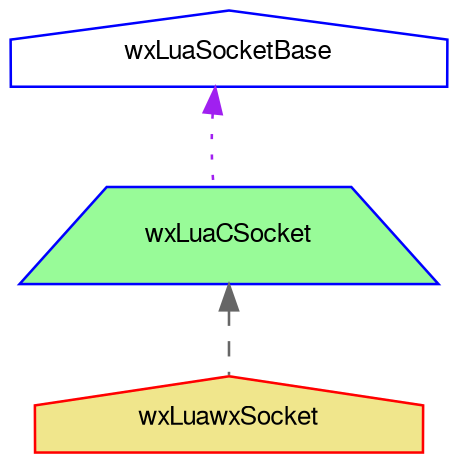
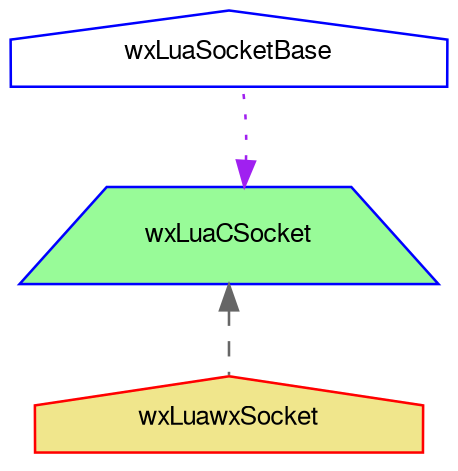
(212, 150) -> (246, 124)
